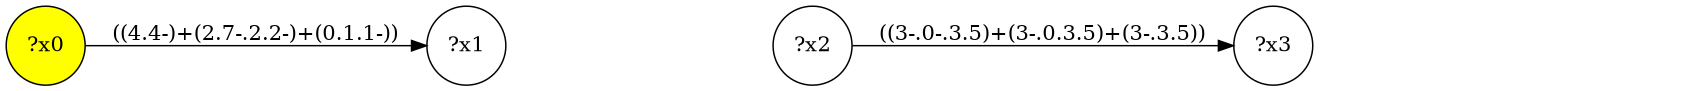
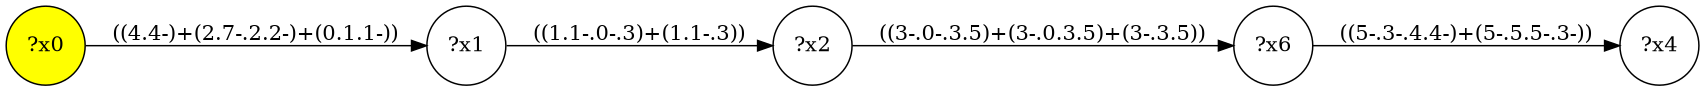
none -> (632, 46)
(1273, 46) -> (1273, 46)
none -> (1659, 46)
